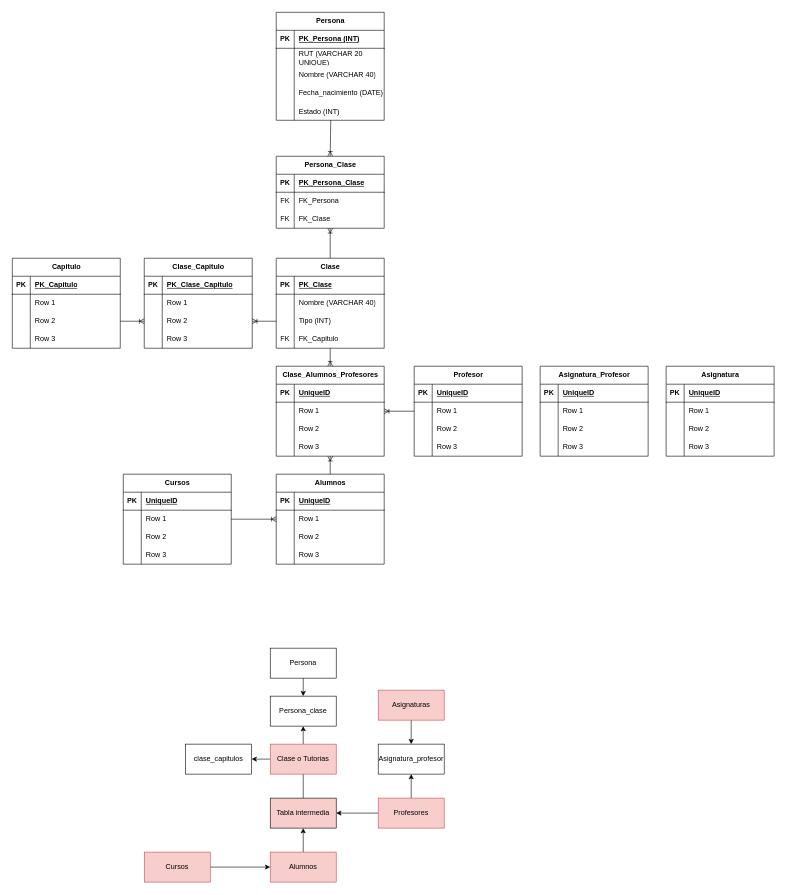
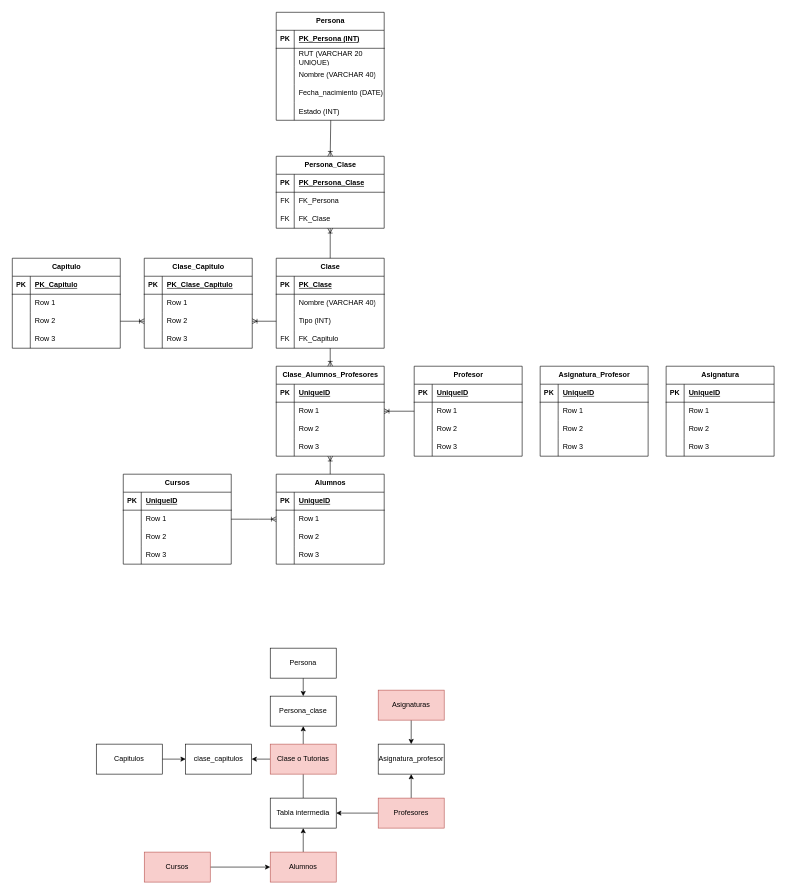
none -> (129, 759)
none -> (180, 759)
(303, 813) -> (303, 813)
